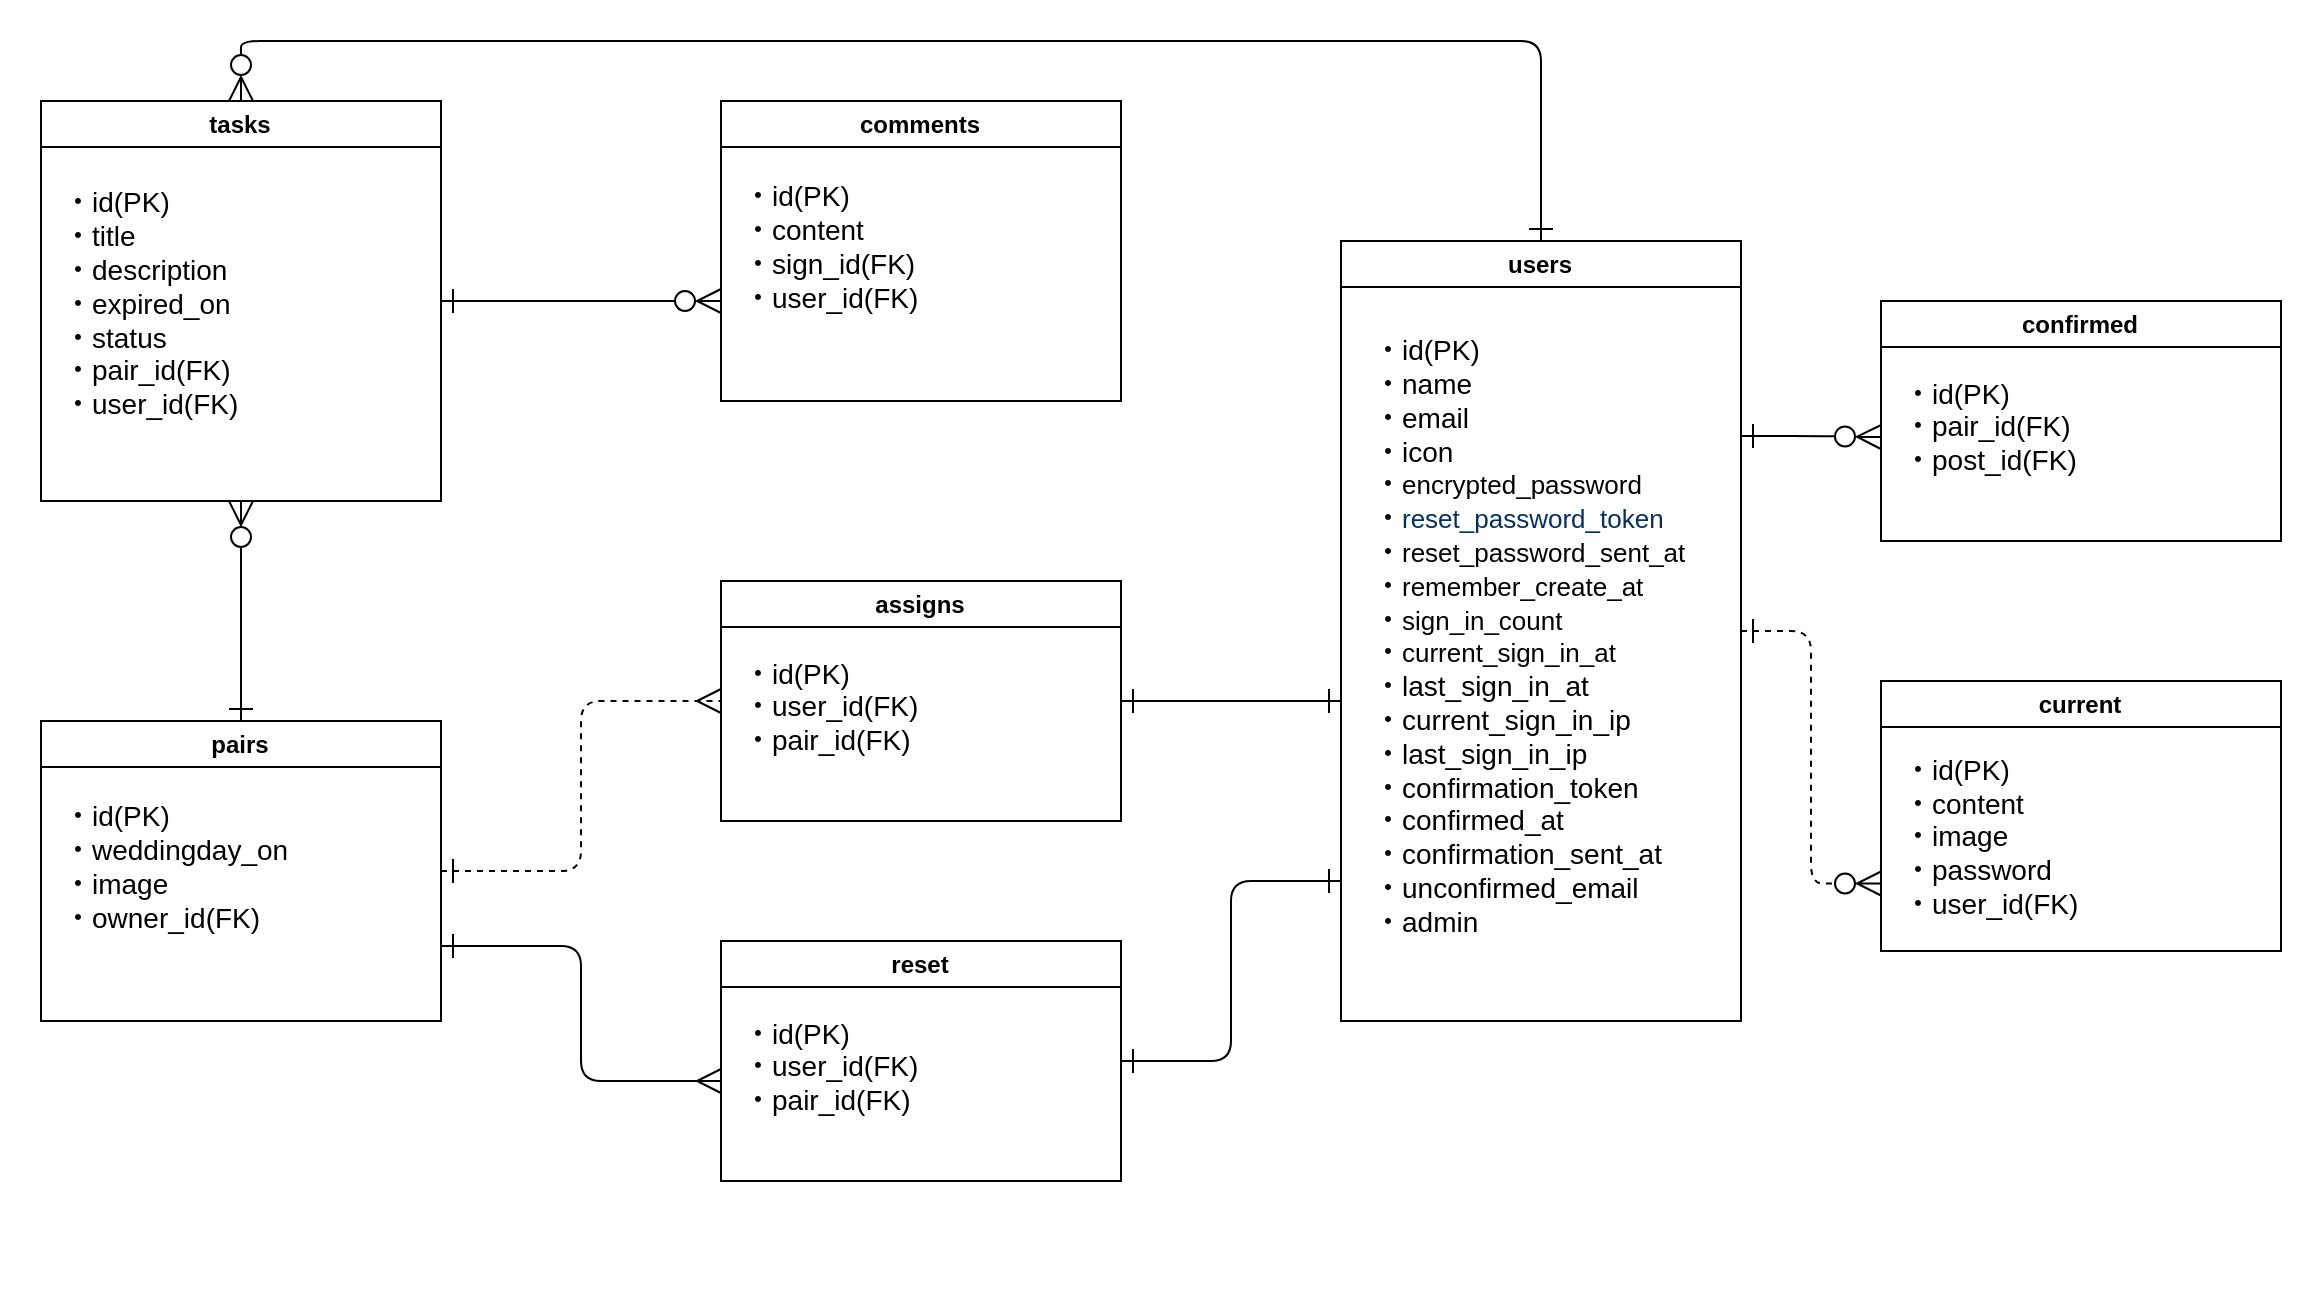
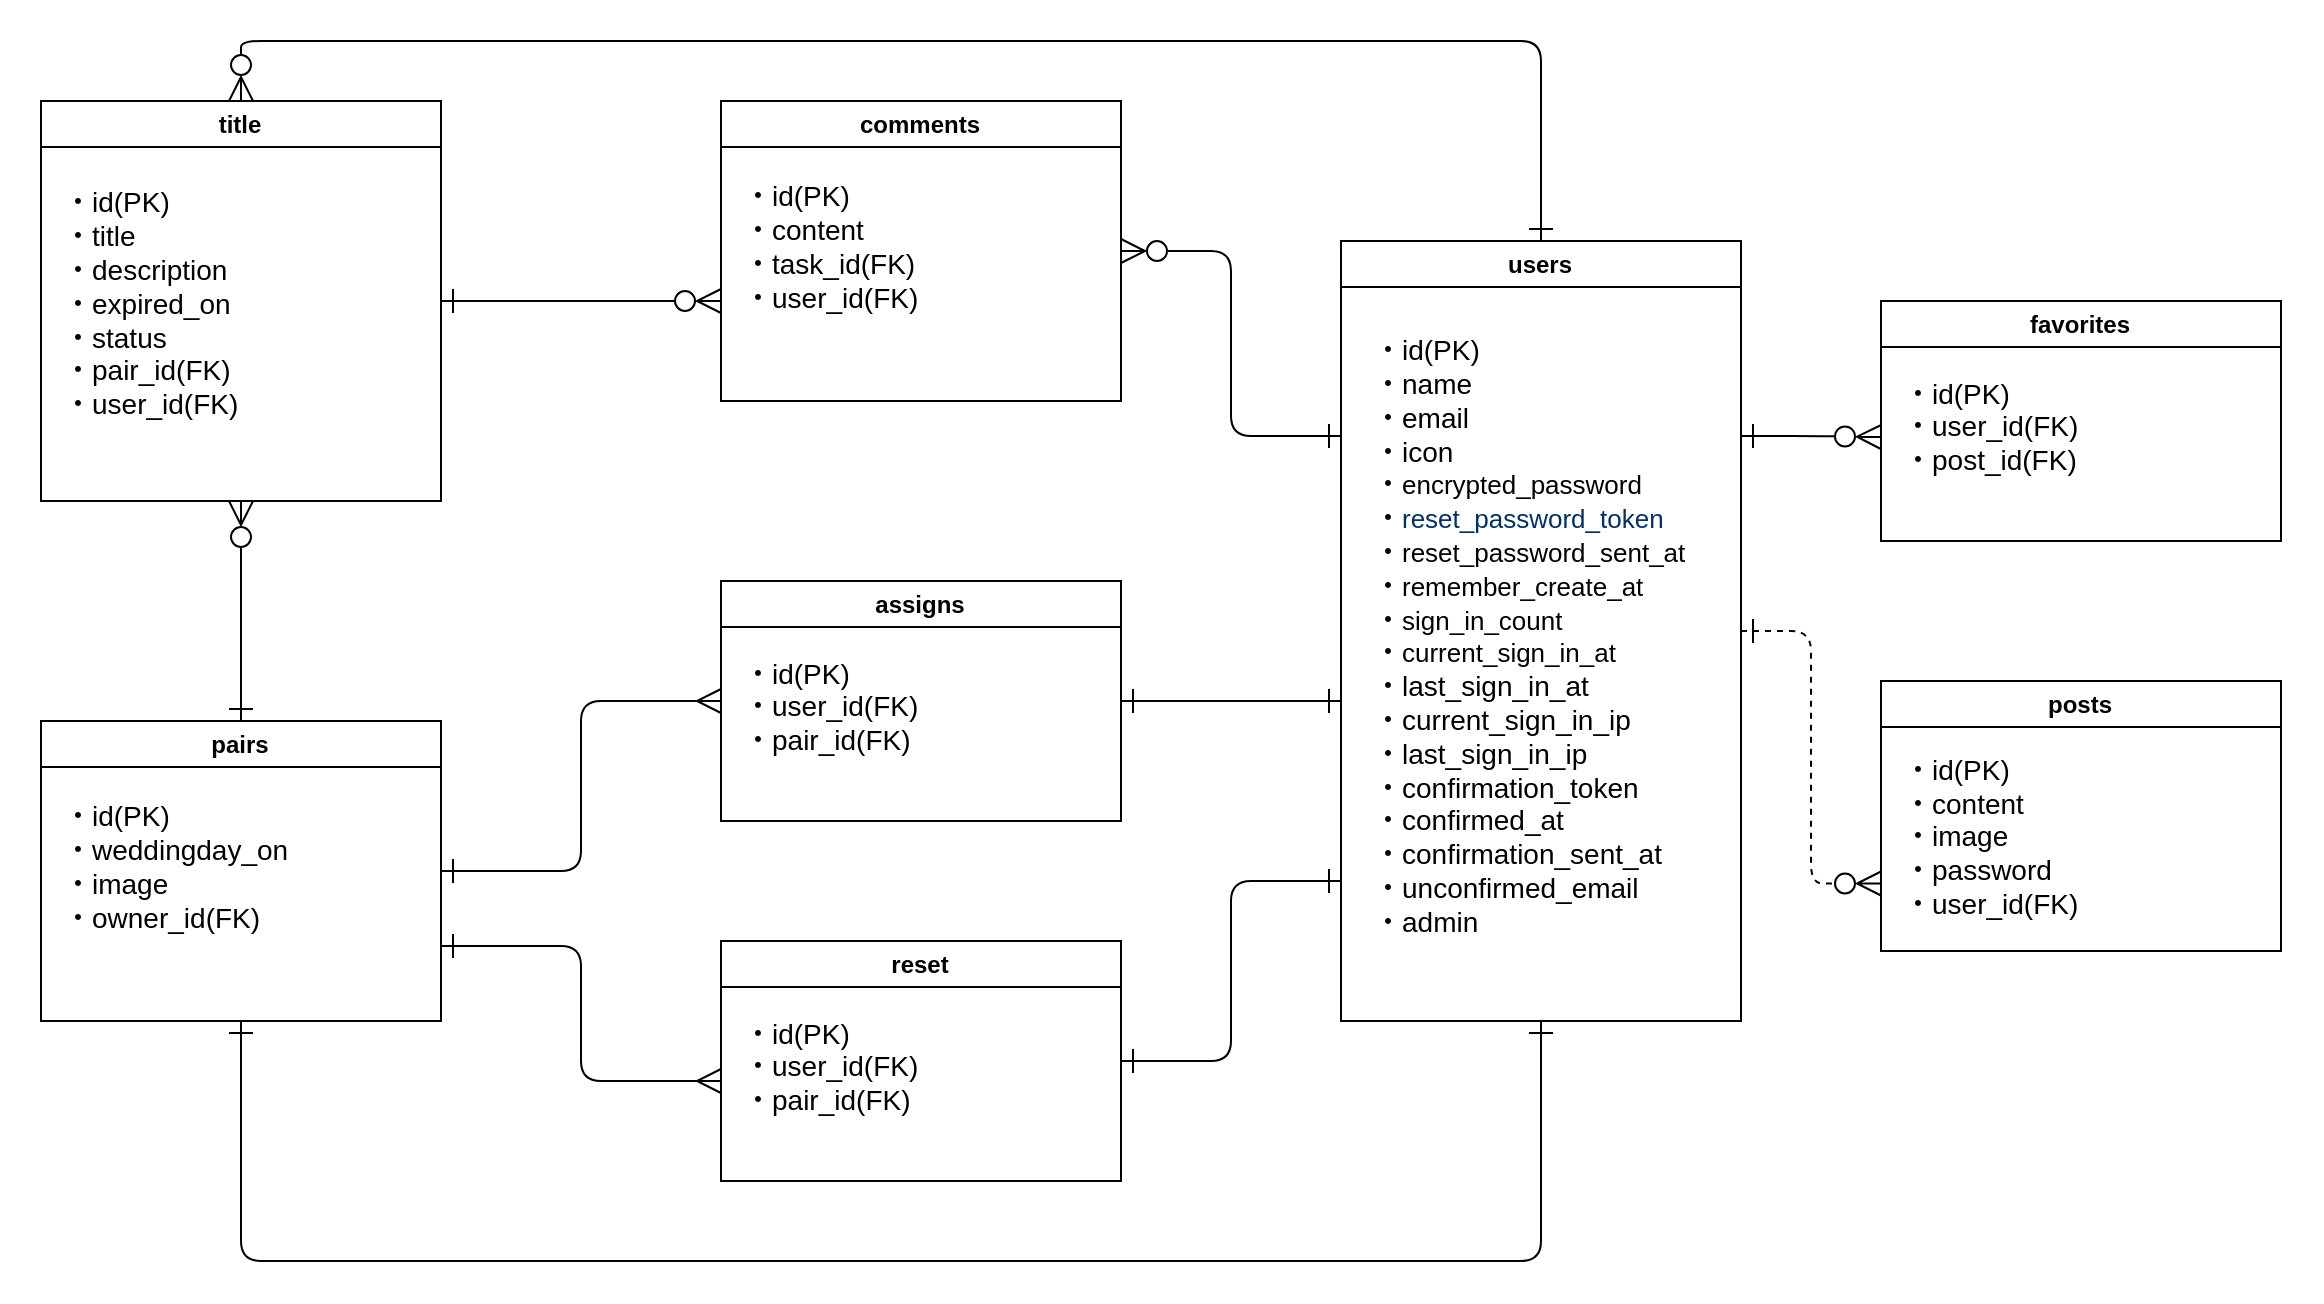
(240, 125) -> (240, 125)
(828, 281) -> (828, 281)
(2080, 325) -> (2080, 325)
none -> (1231, 365)
(1988, 461) -> (1988, 461)
(2080, 705) -> (2080, 705)
(581, 786) -> (581, 786)
none -> (891, 1261)
